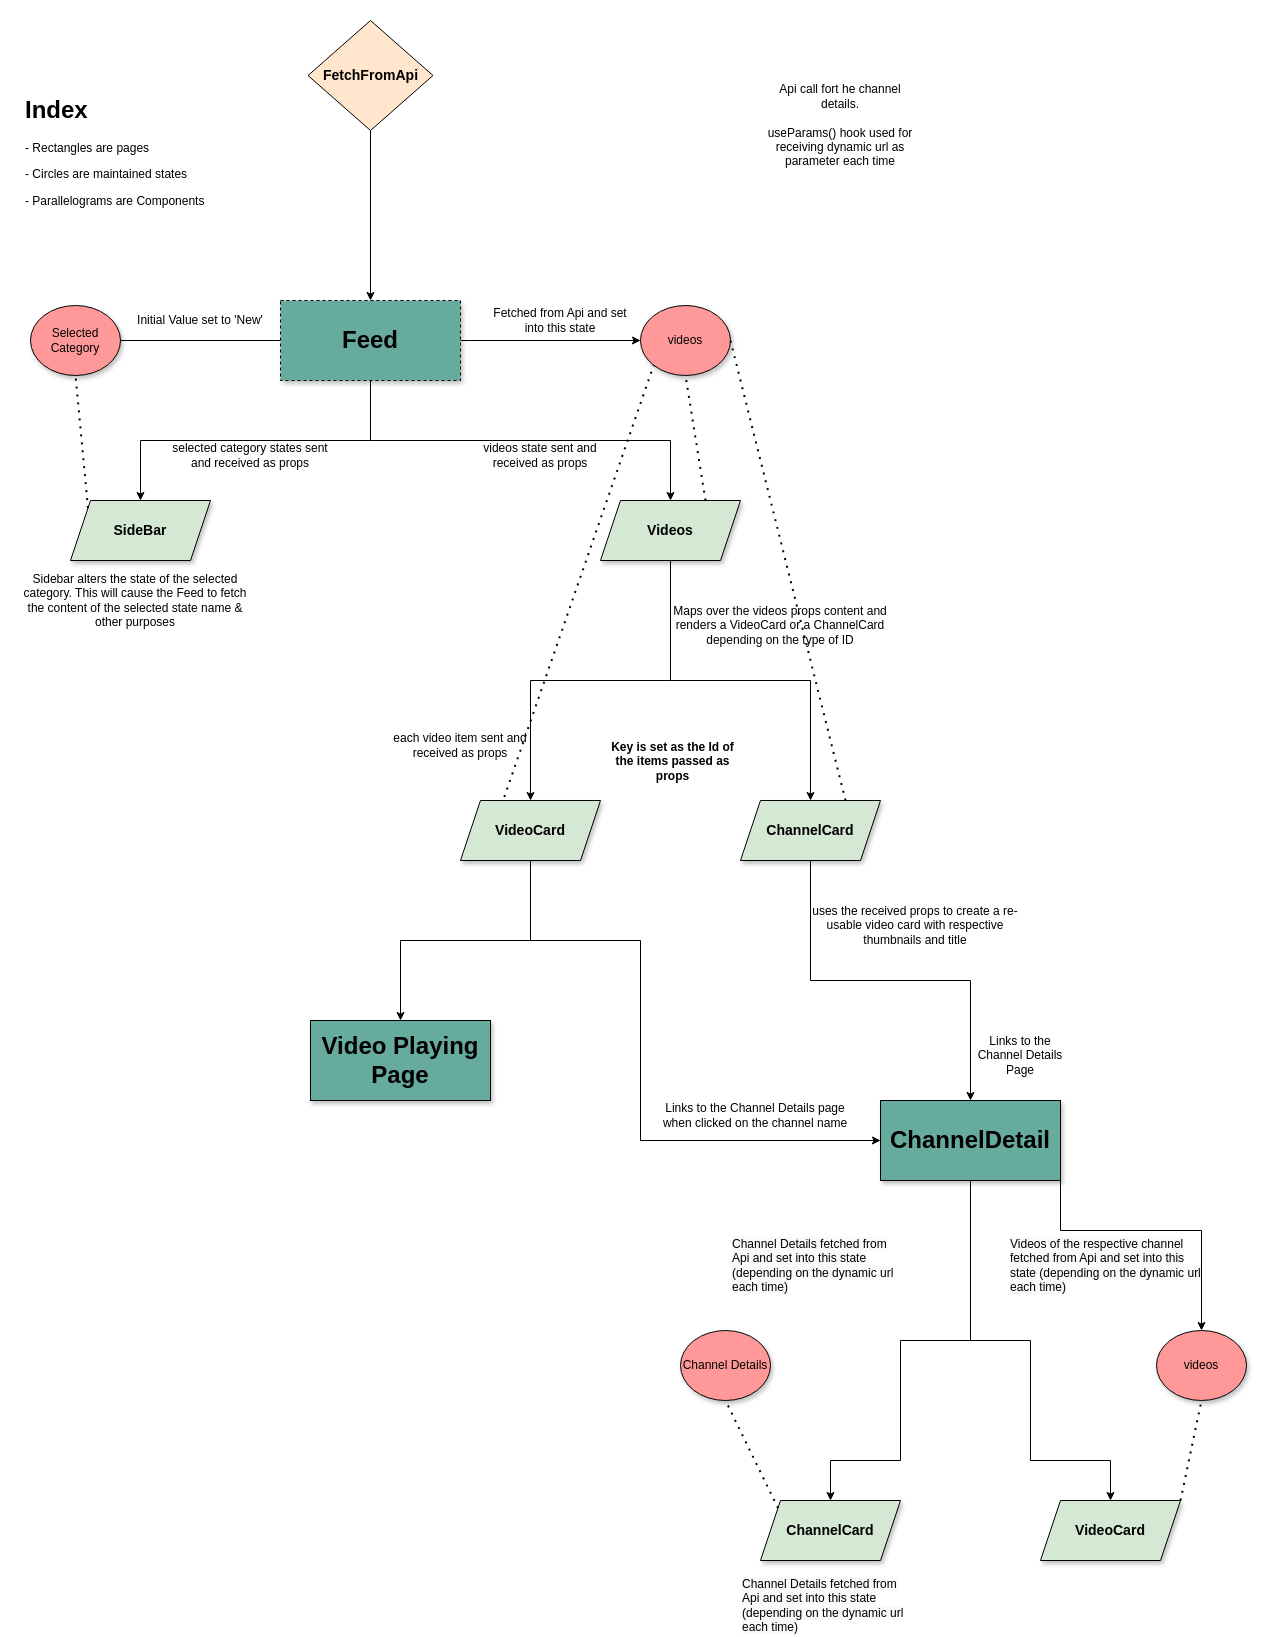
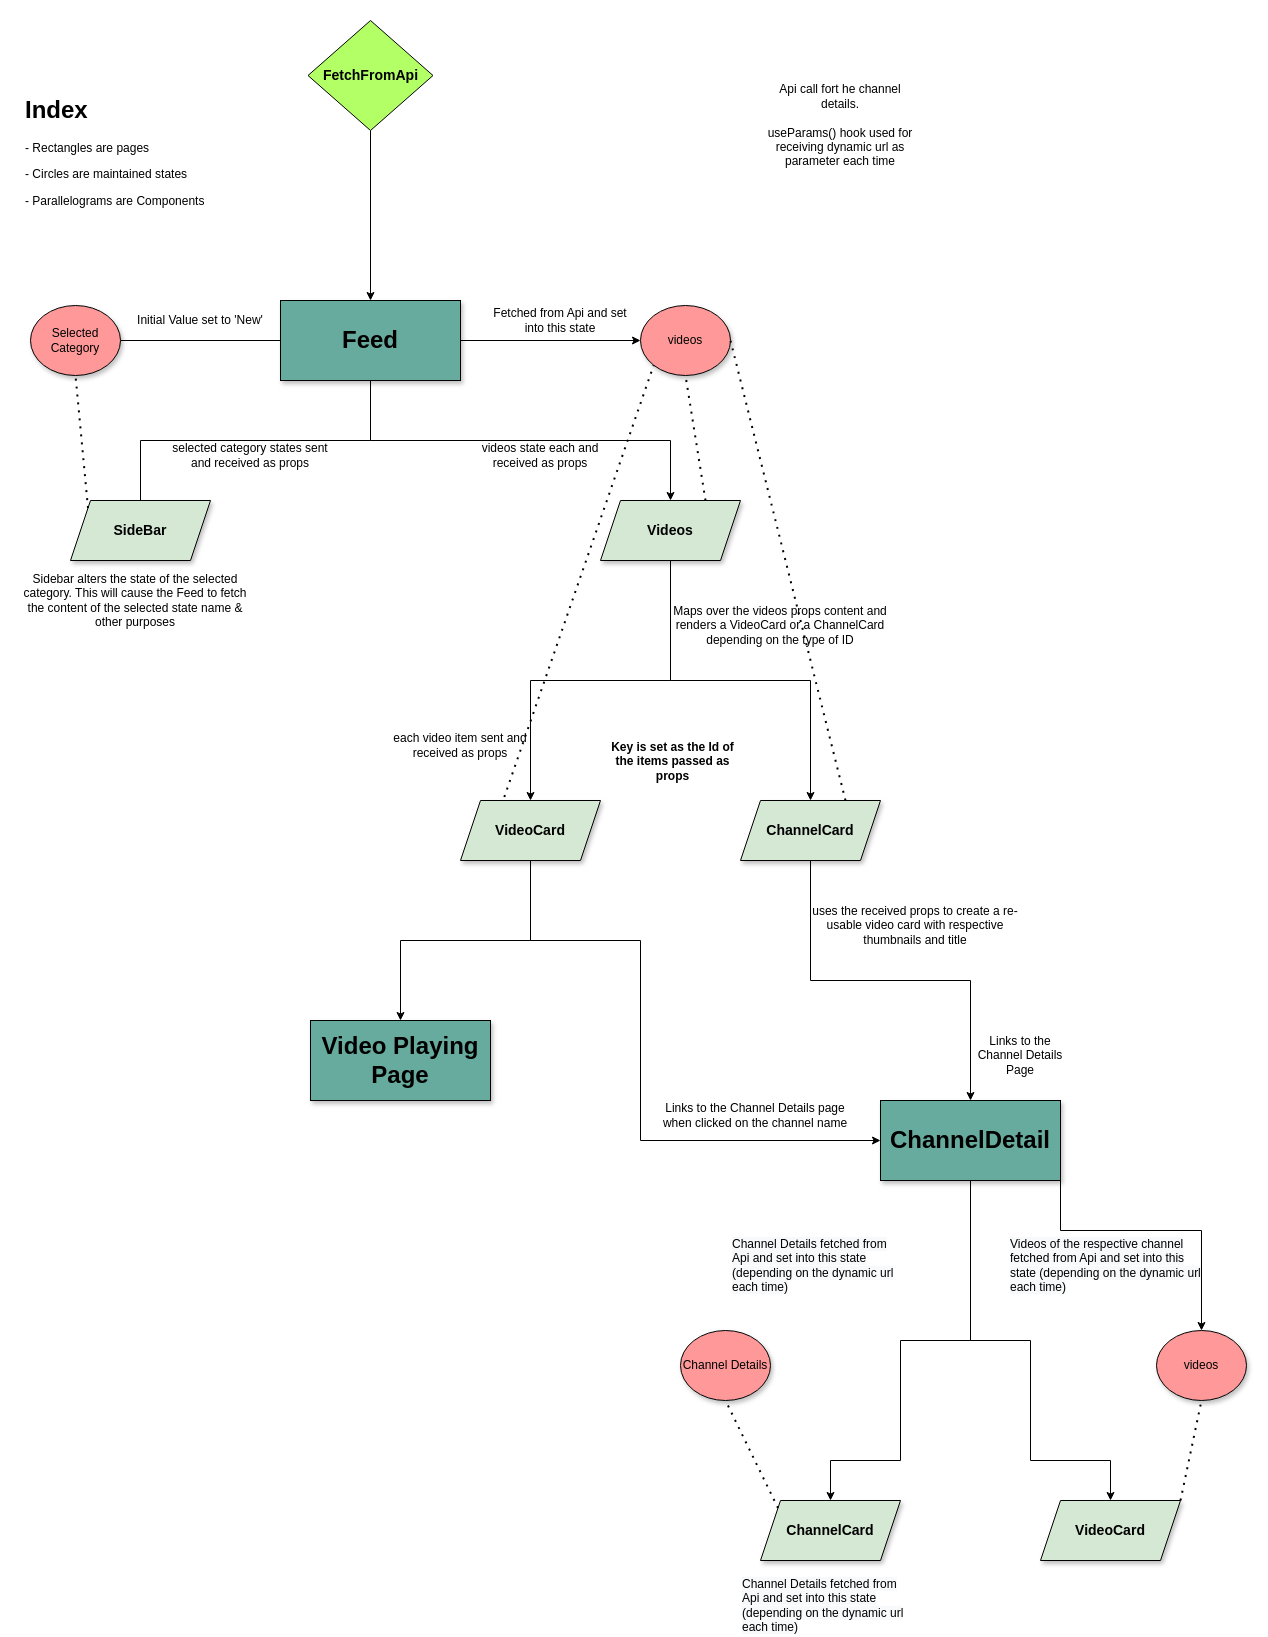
(371, 76) -> (371, 76)
(371, 341) -> (371, 341)
(541, 456) -> (541, 456)
(141, 492) -> (141, 495)
